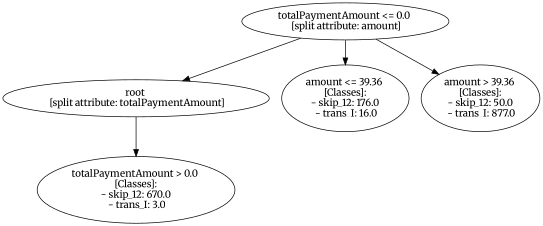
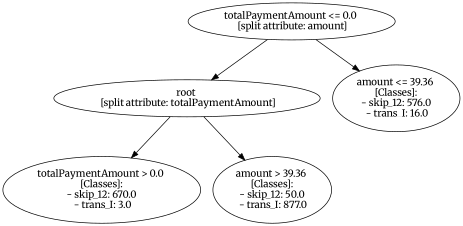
(404, 55) -> (222, 136)
(345, 98) -> (396, 98)
